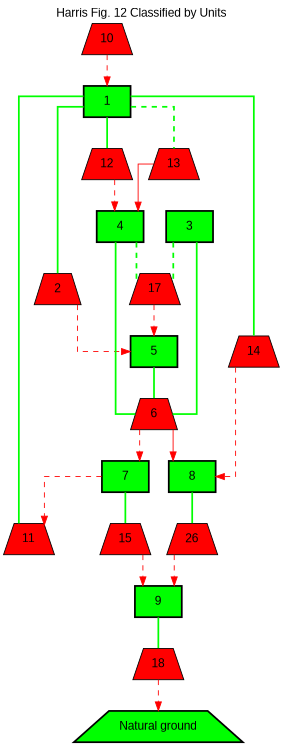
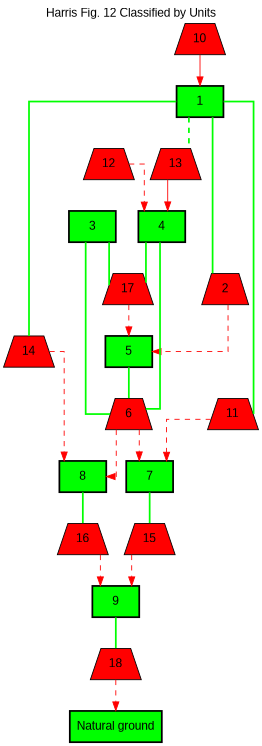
(107, 66) -> (200, 66)
(107, 133) -> none
(136, 263) -> (146, 262)
(173, 263) -> (109, 264)
(173, 441) -> (116, 454)
(53, 477) -> (172, 419)
(192, 539) -> (83, 539)
(158, 727) -> (116, 727)
